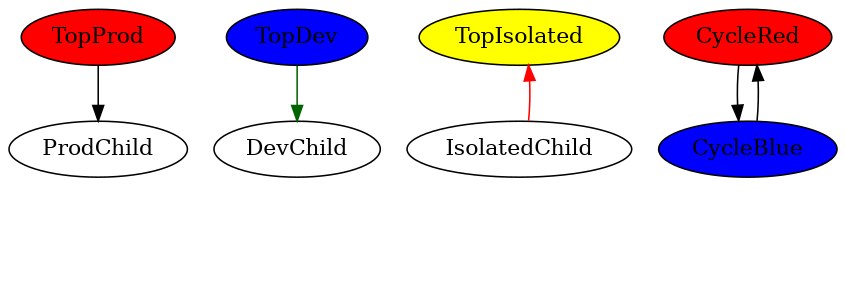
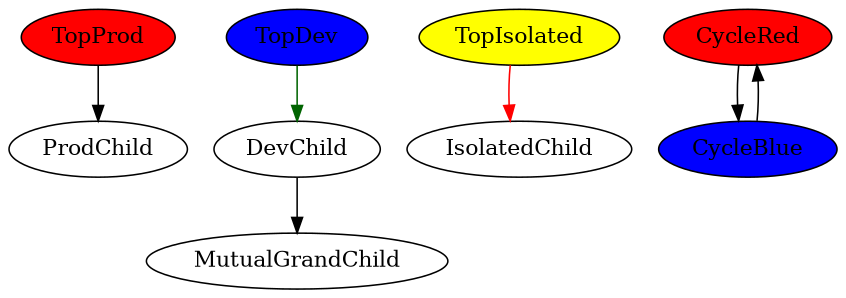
(530, 101) -> (509, 85)
none -> (297, 261)
